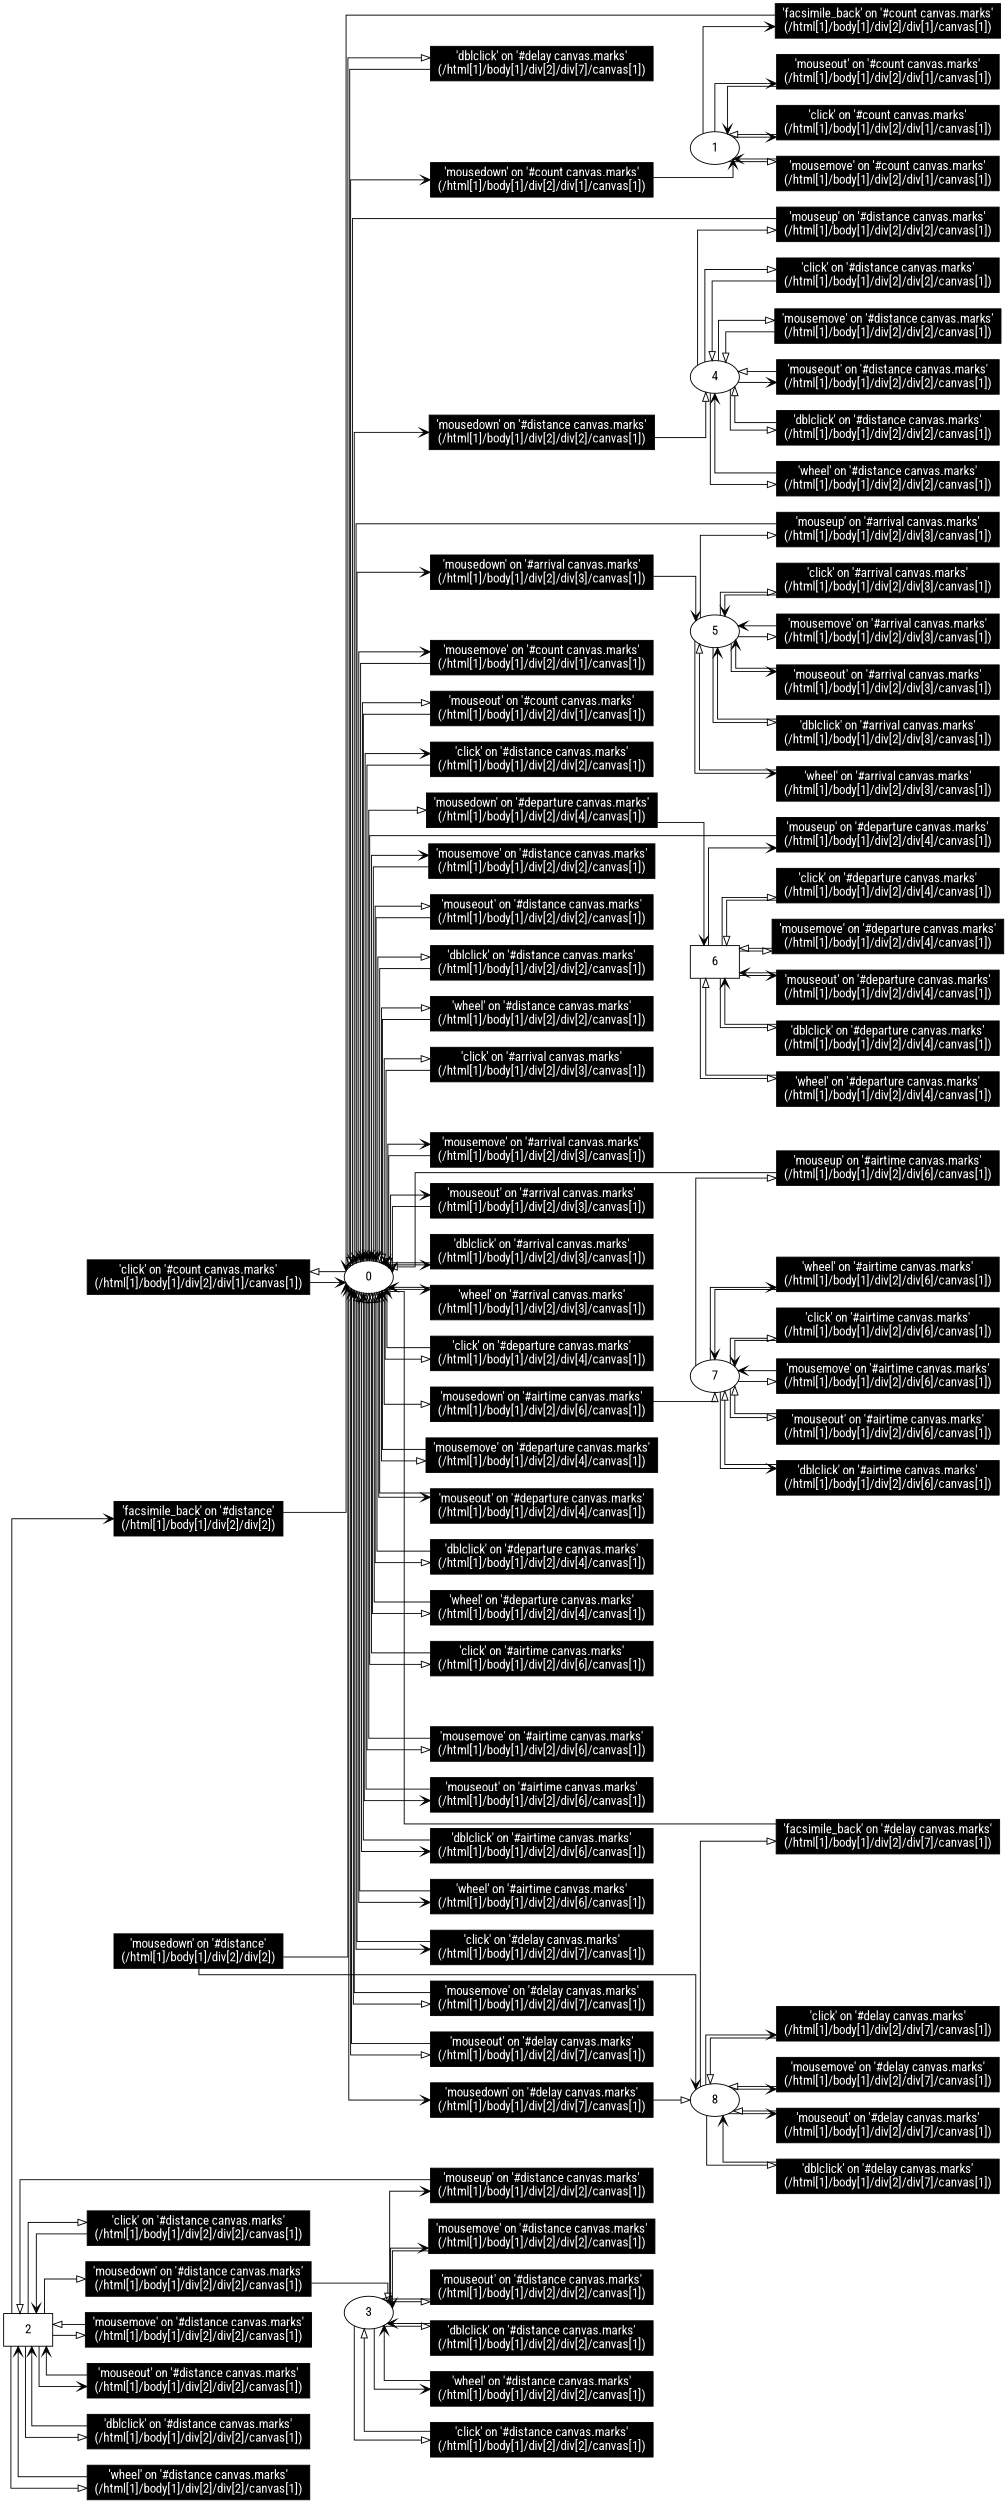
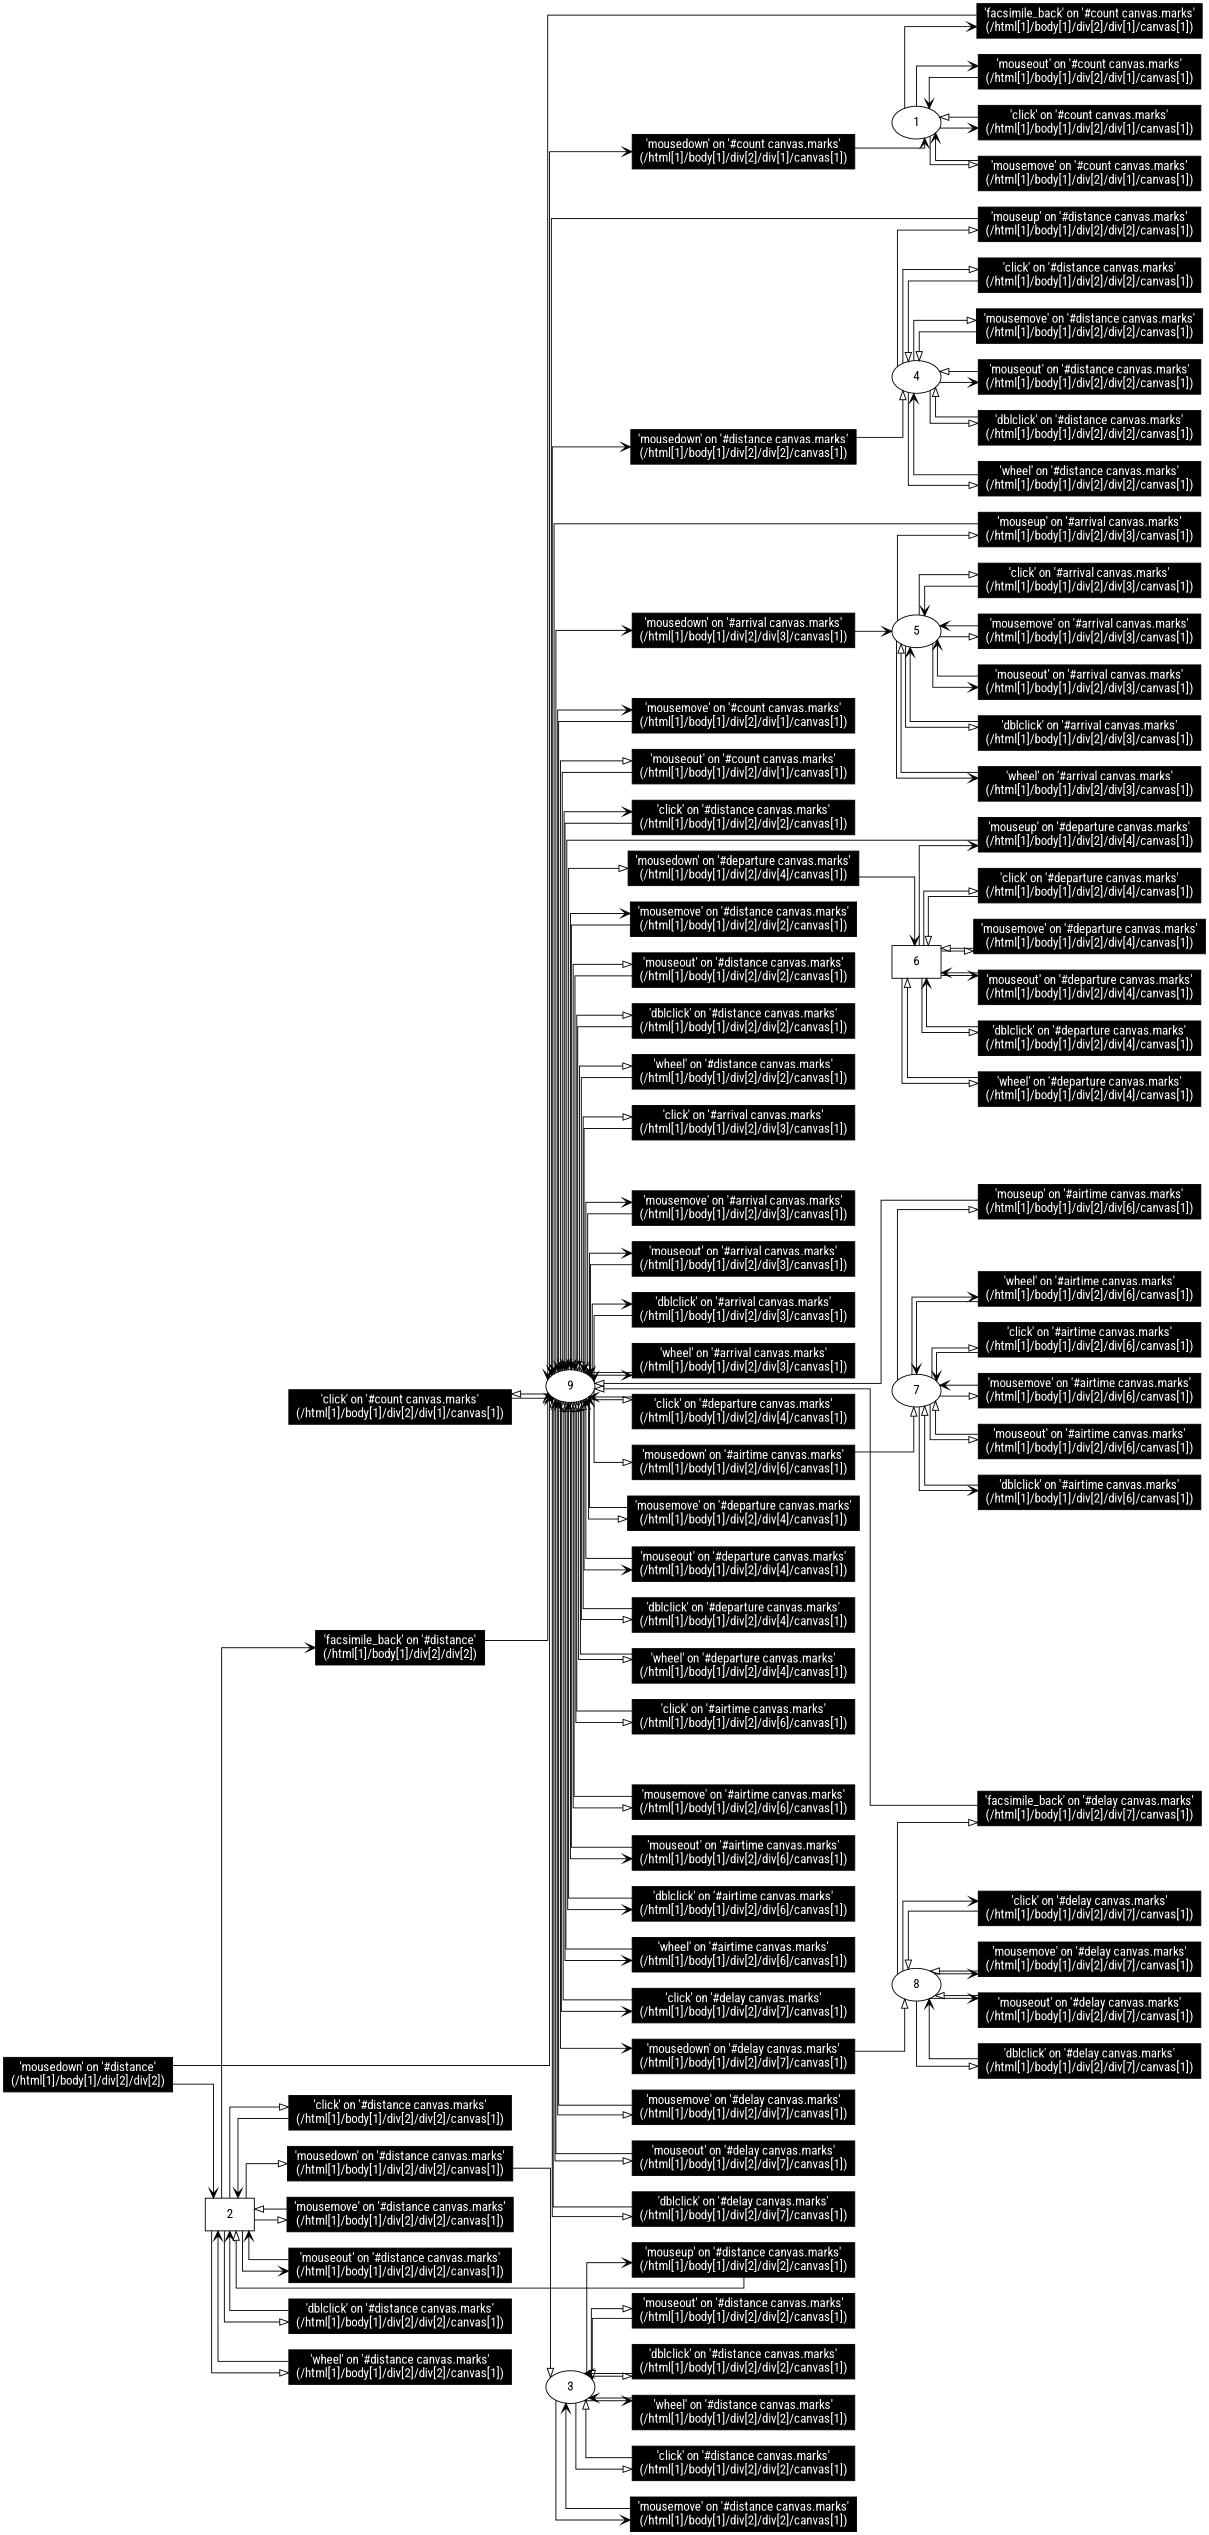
(369, 1277) -> (570, 1386)
(497, 1975) -> (213, 2116)
